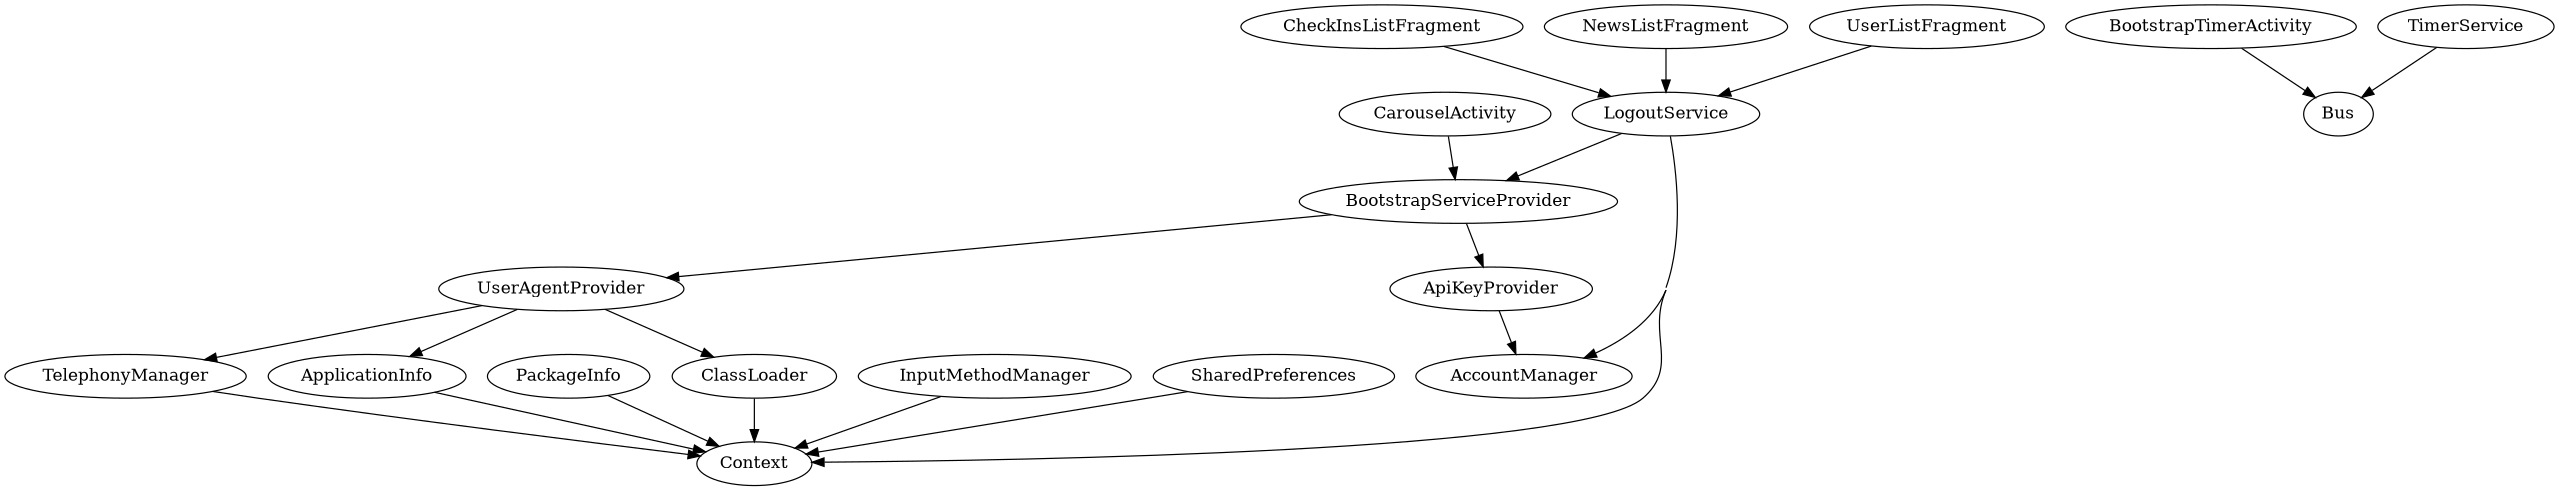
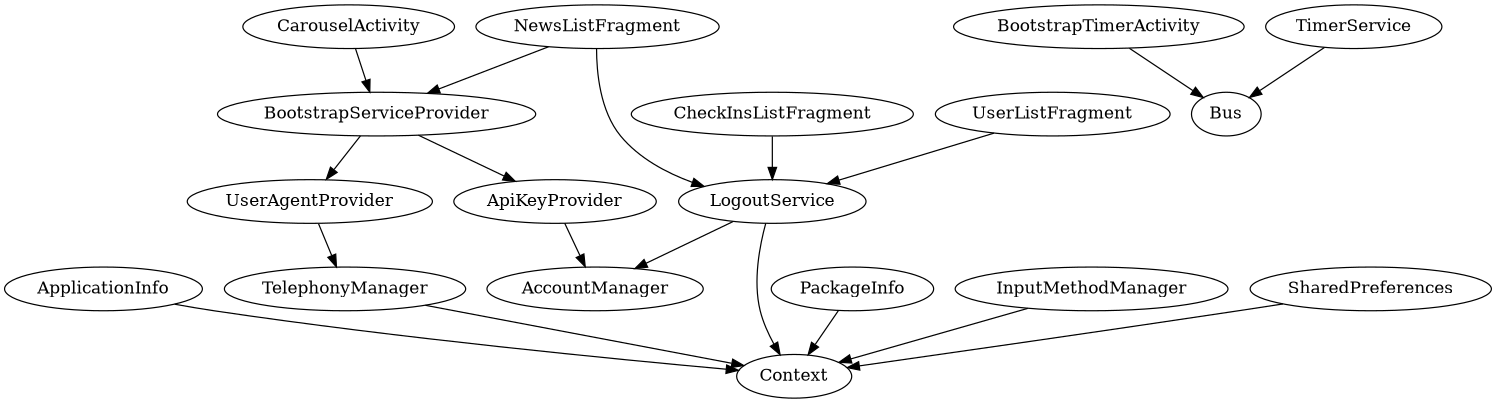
(1570, 155) -> (494, 68)
(469, 330) -> none
(754, 376) -> none
